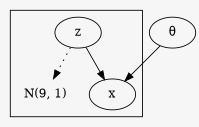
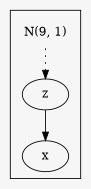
(173, 33) -> none
(64, 59) -> (45, 59)
